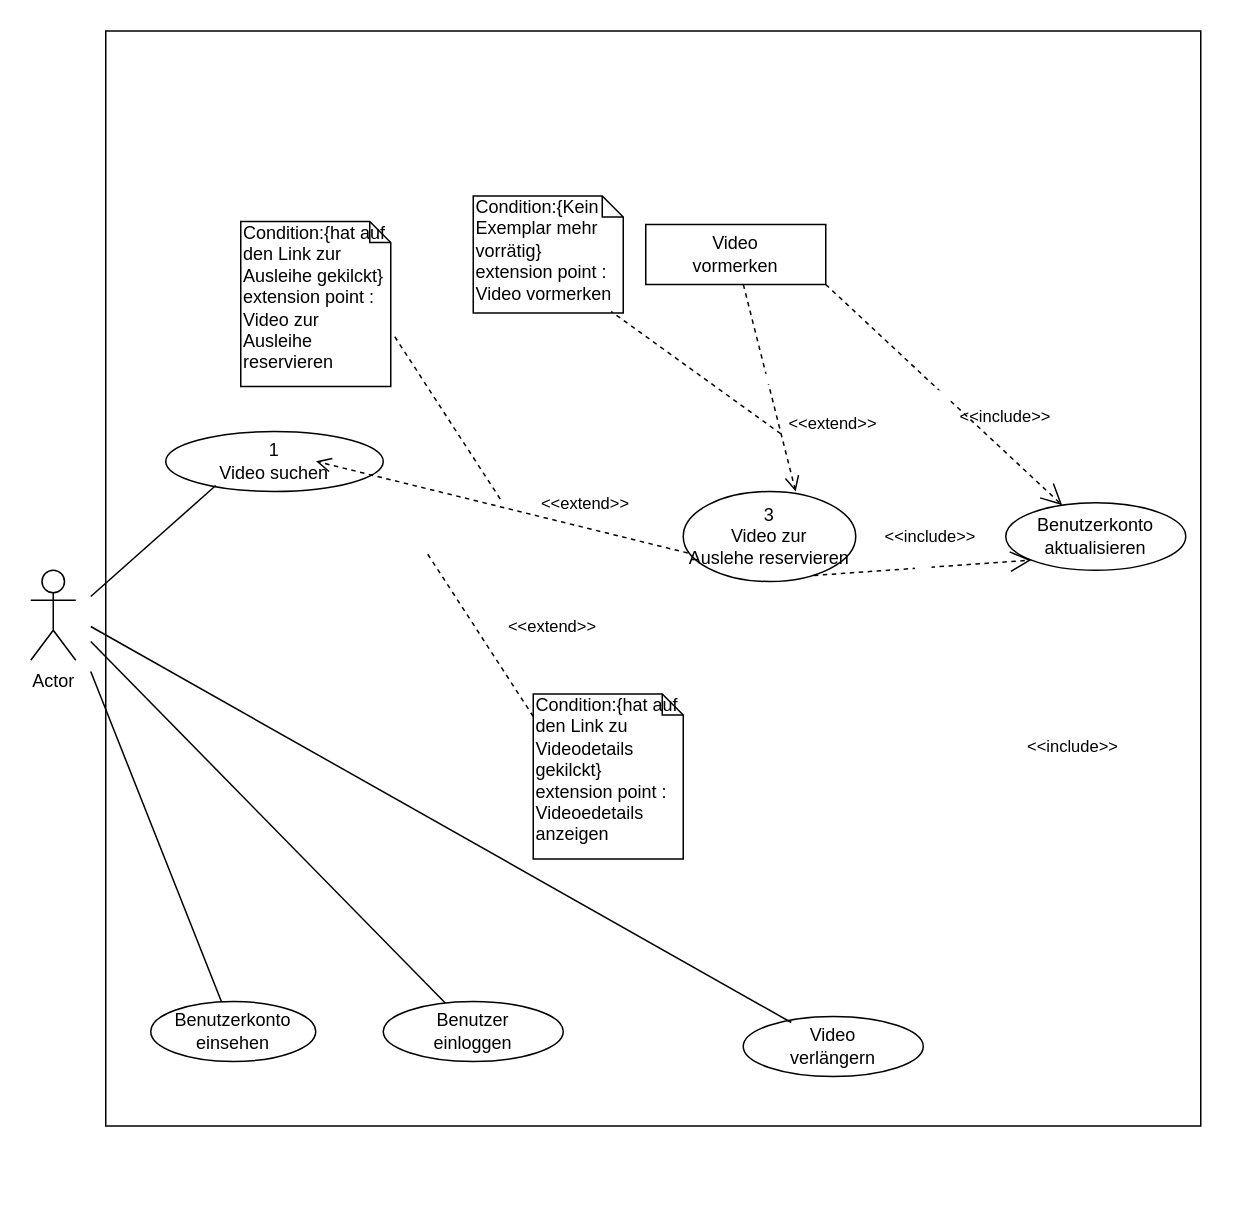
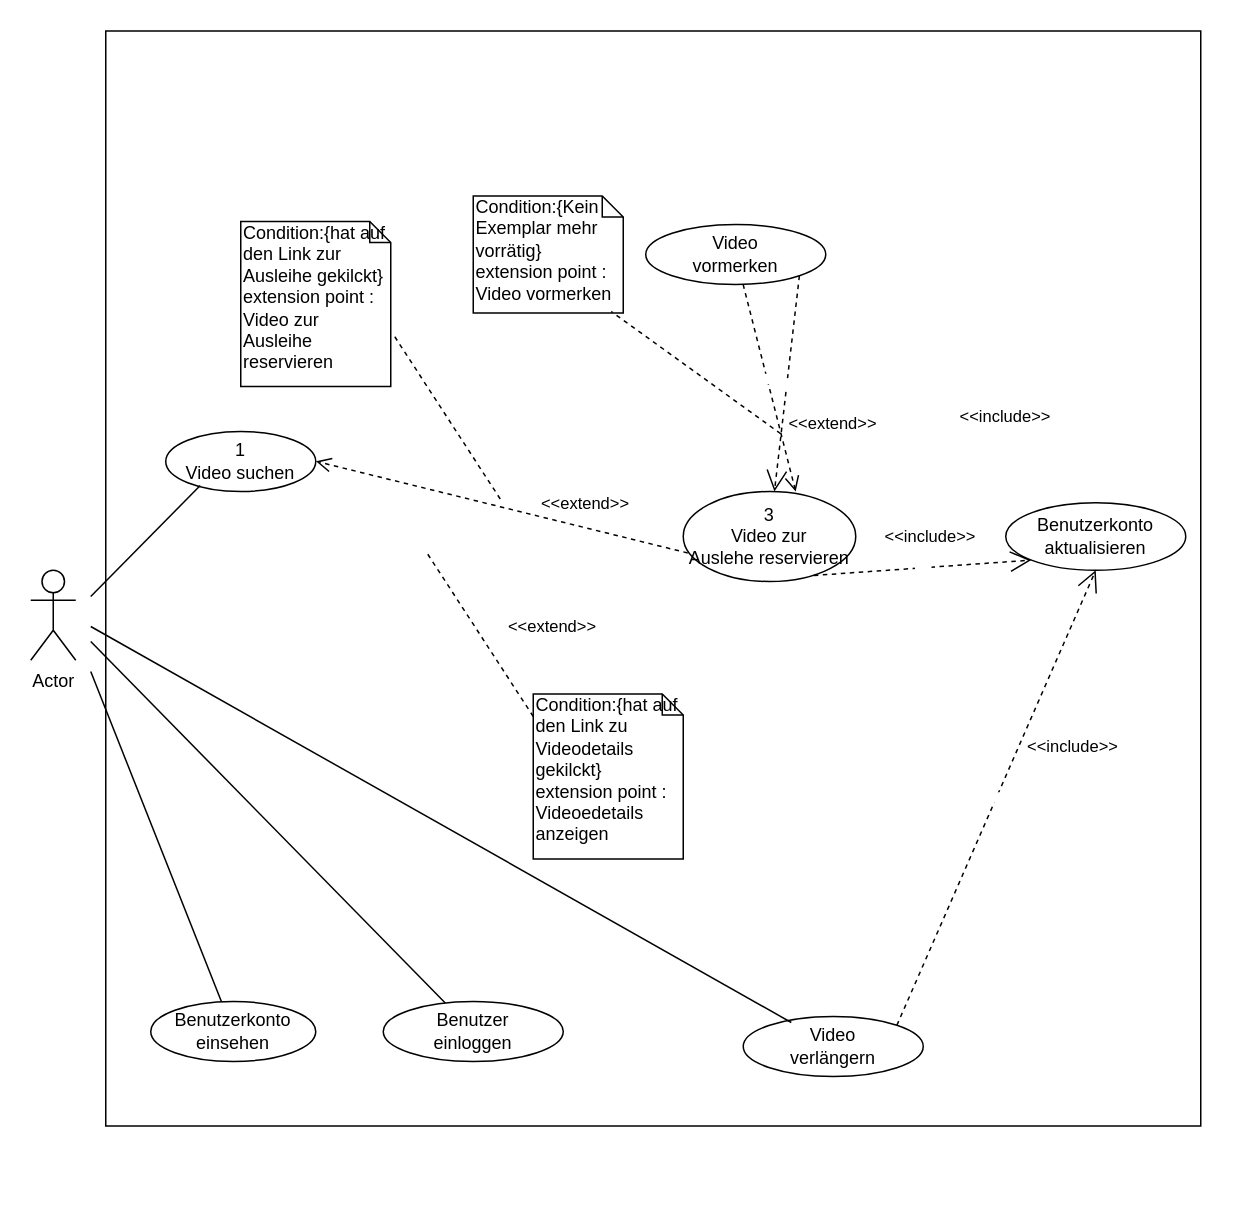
(736, 254) -> (736, 254)
(883, 337) -> (793, 327)
(275, 461) -> (241, 461)
none -> (945, 915)
